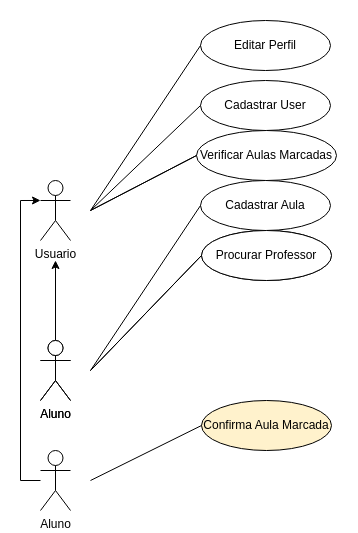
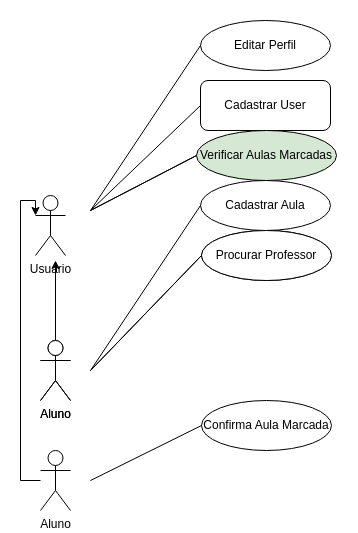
(266, 106) -> (266, 106)
(267, 156) -> (267, 156)
(56, 211) -> (51, 226)
(267, 426) -> (267, 426)
